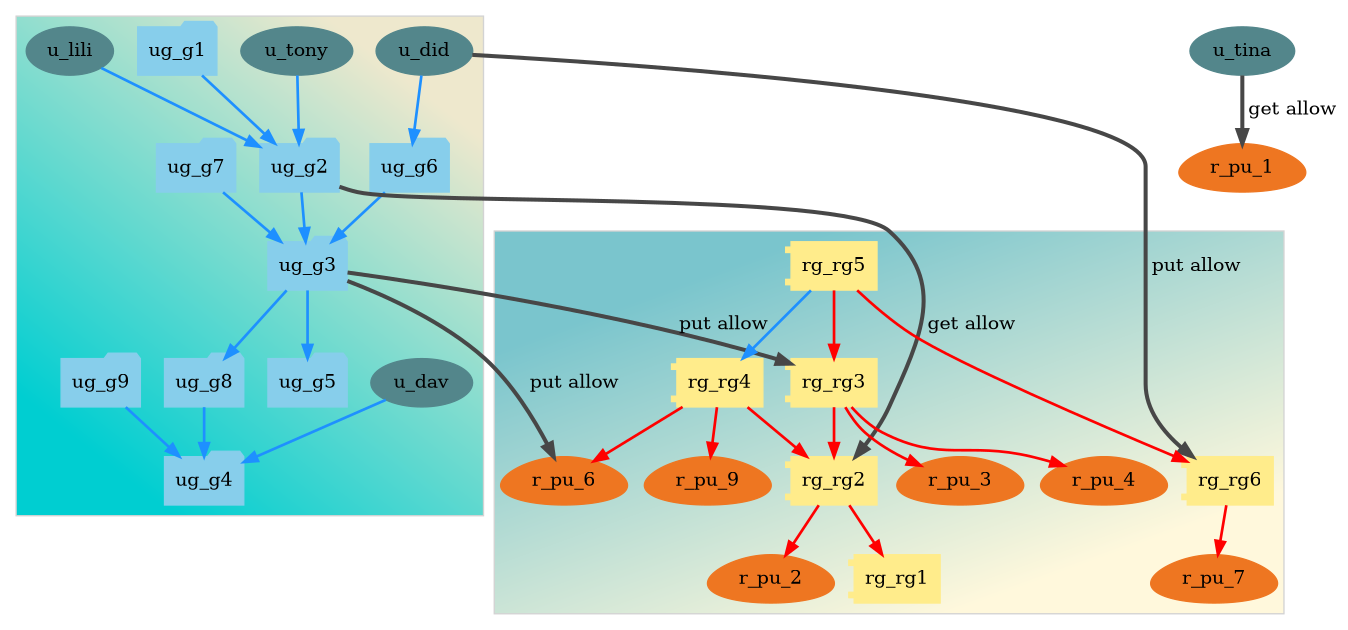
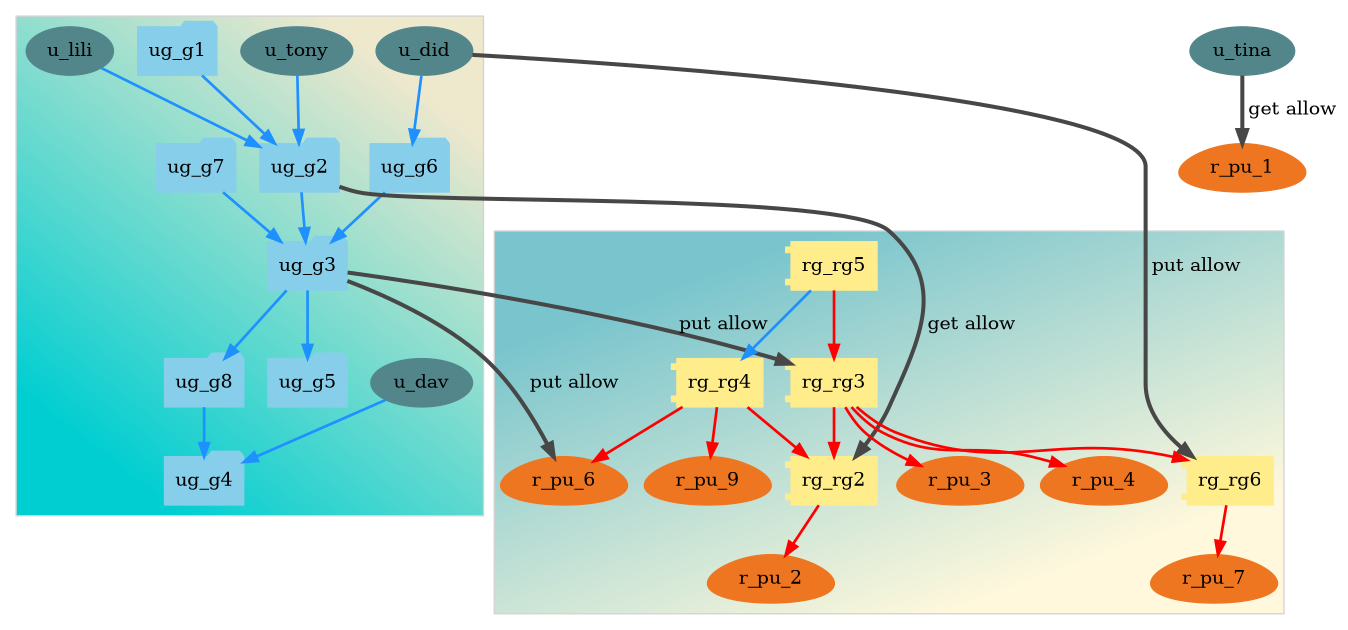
(101, 383) -> none
(1009, 384) -> (1043, 450)
(897, 579) -> none
